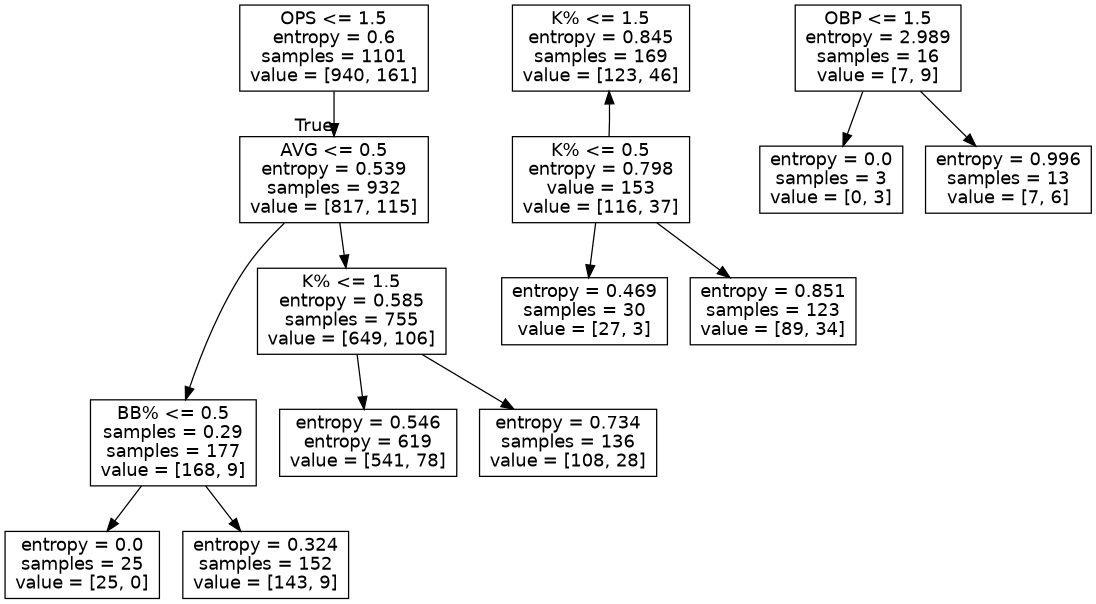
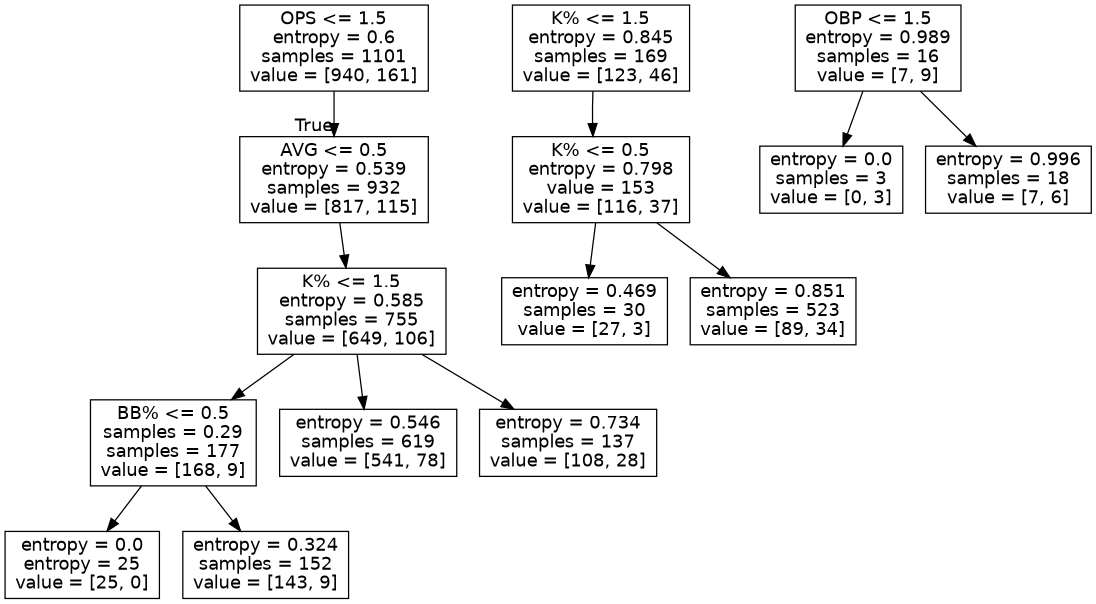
(878, 48) -> (878, 48)
(610, 120) -> (593, 107)
(1008, 180) -> (1008, 180)
(227, 299) -> (268, 373)
(773, 311) -> (773, 311)
(368, 443) -> (368, 443)
(568, 443) -> (568, 443)
(82, 565) -> (82, 565)
